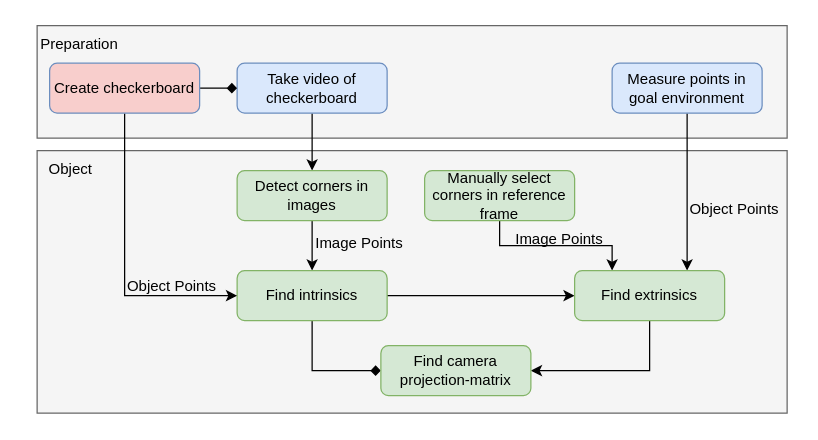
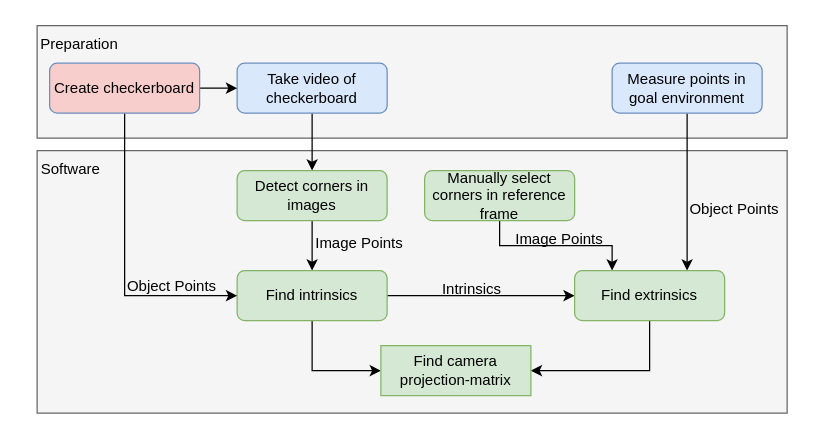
(226, 88) -> (227, 88)
(71, 169) -> (71, 169)
none -> (472, 289)
(370, 371) -> (371, 371)
(456, 371) -> (456, 371)
